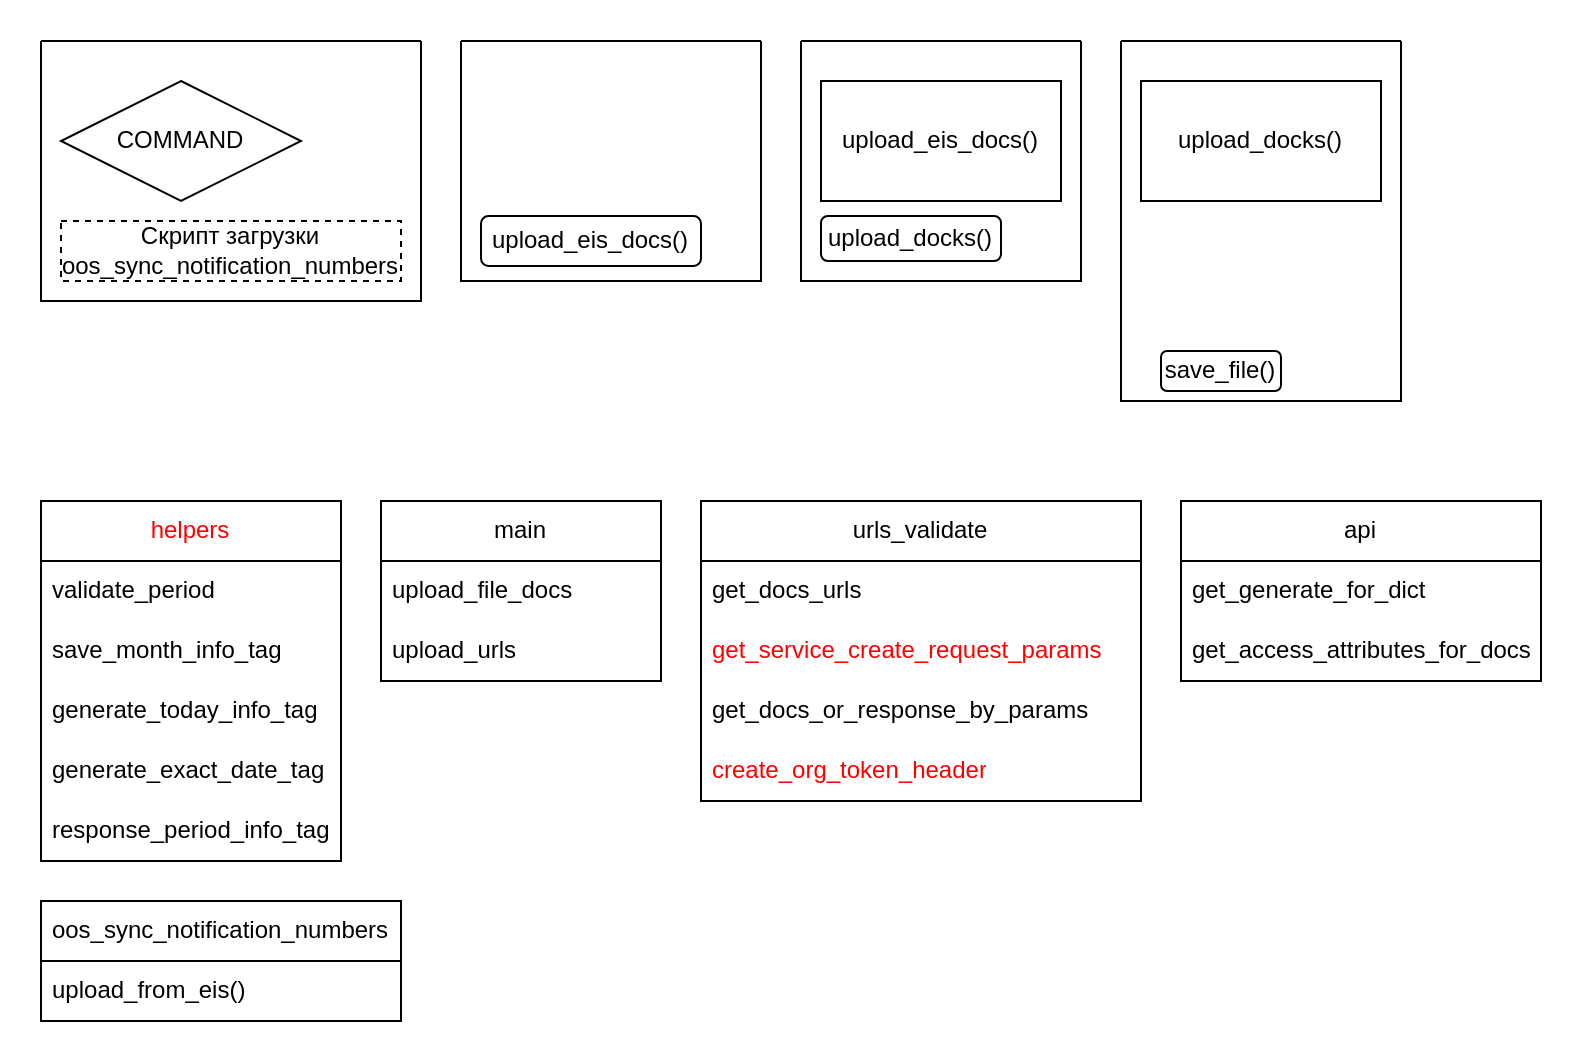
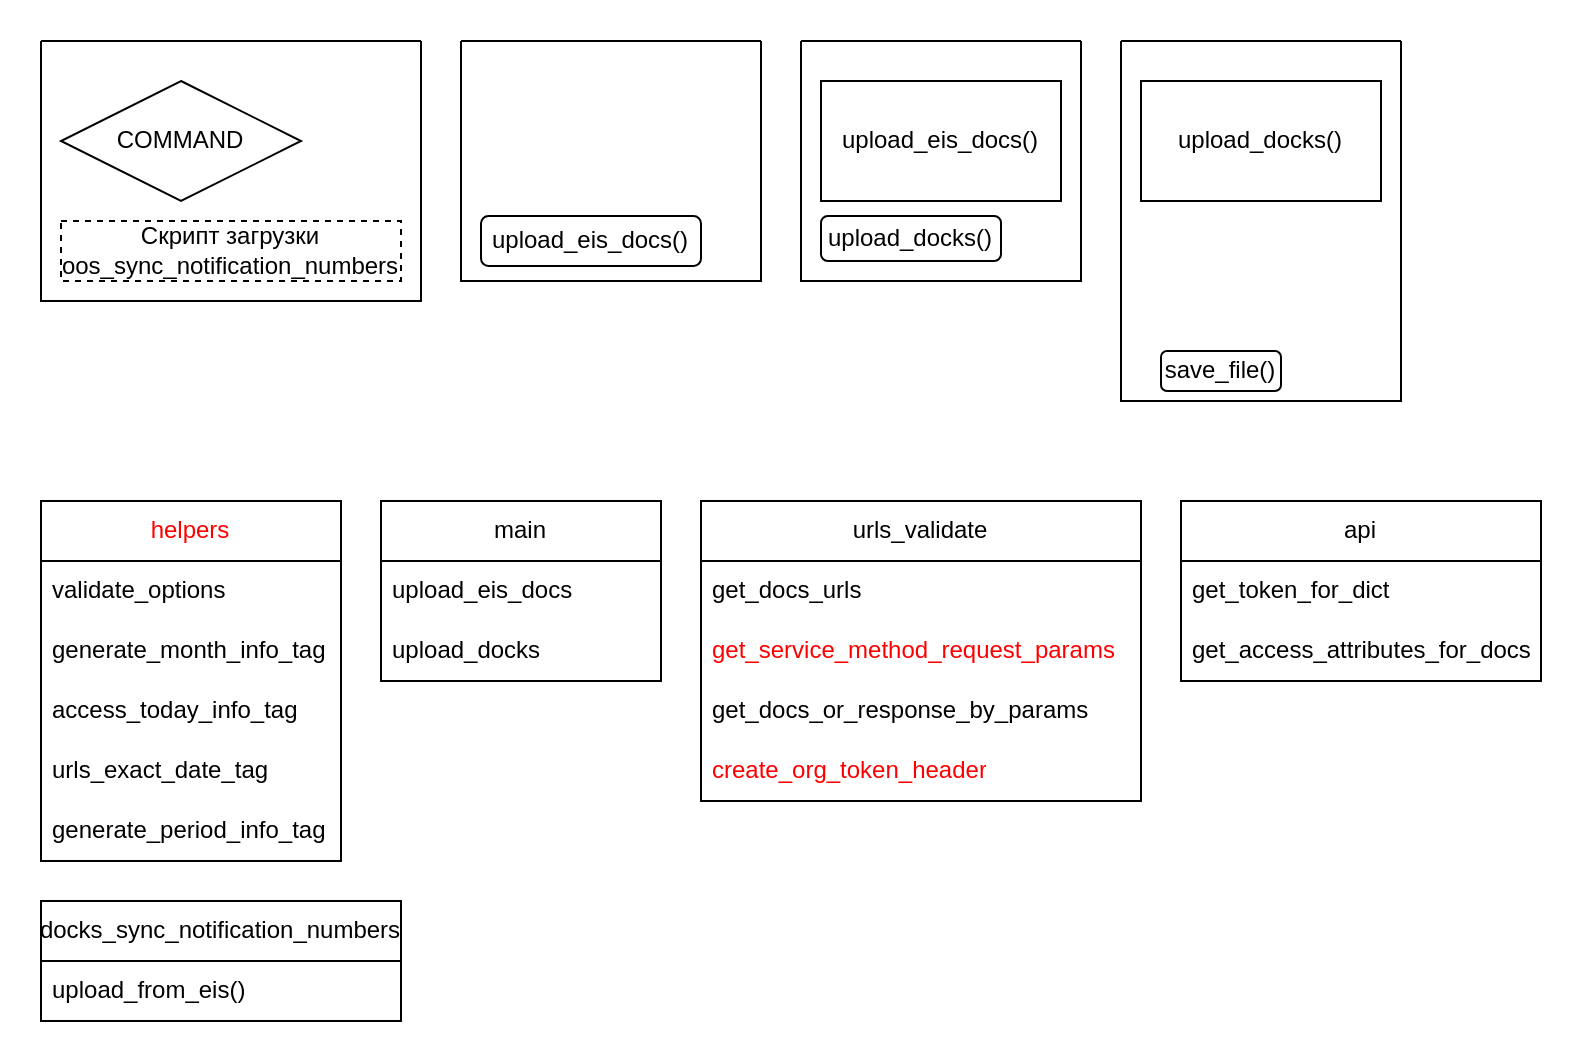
(144, 591) -> (151, 591)
(491, 591) -> (488, 591)
(1331, 591) -> (1311, 591)
(178, 651) -> (193, 651)
(461, 651) -> (471, 651)
(923, 651) -> (923, 651)
(193, 711) -> (191, 711)
(193, 771) -> (178, 771)
(193, 831) -> (193, 831)
(221, 931) -> (221, 931)
